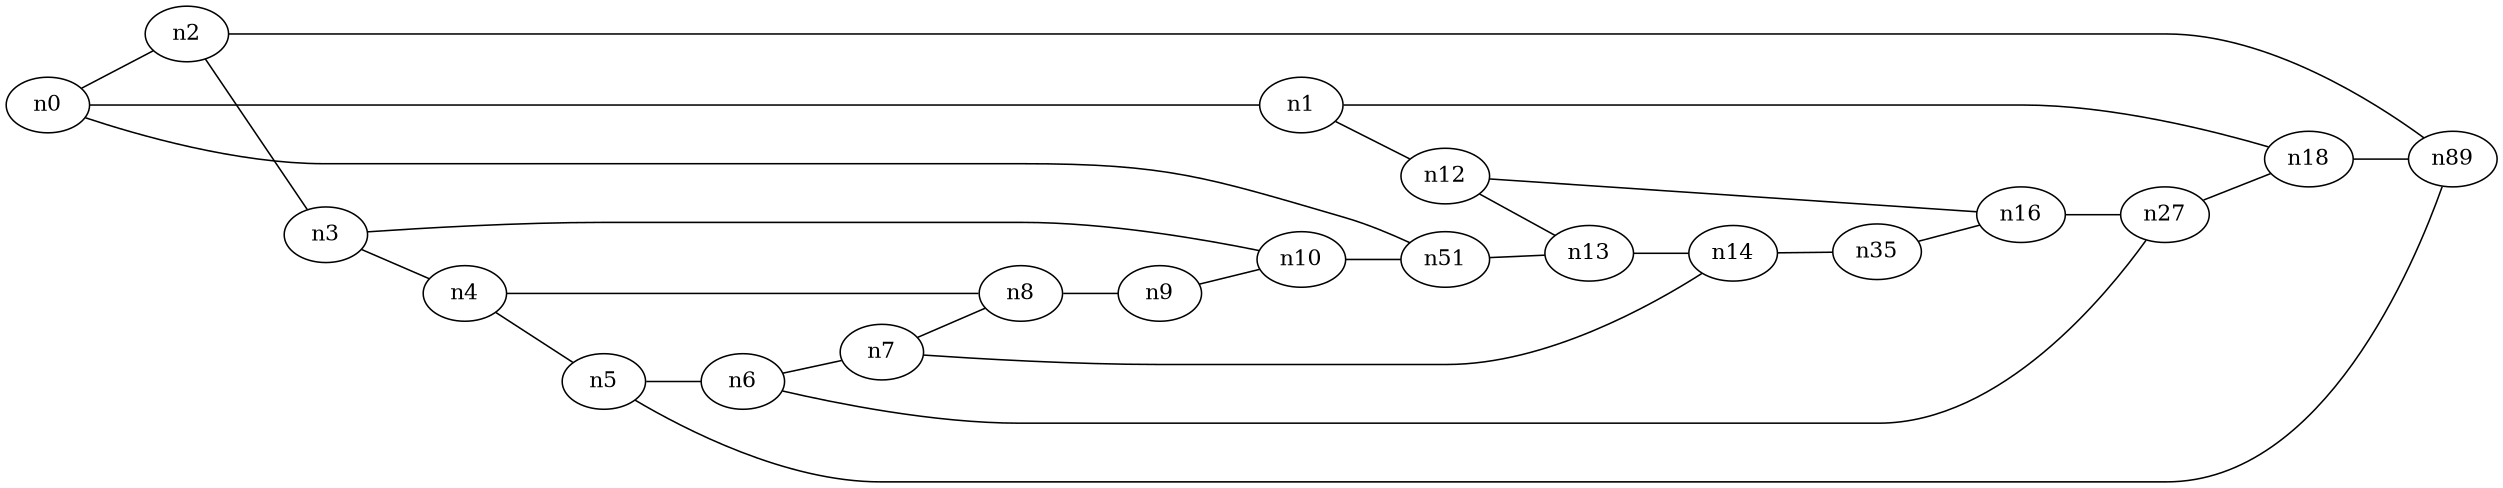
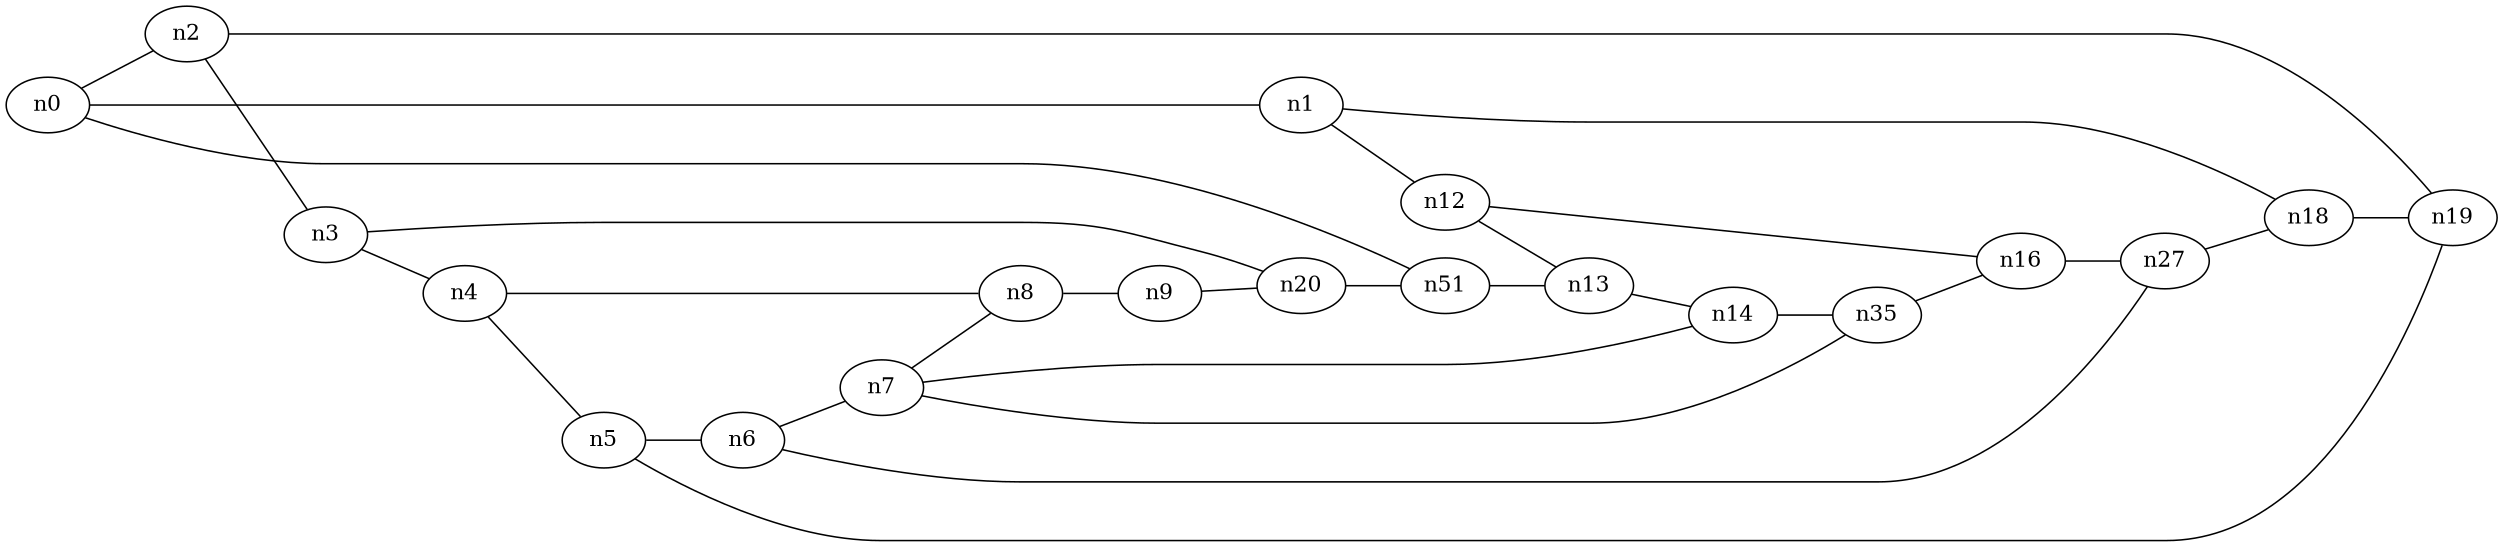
(2453, 159) -> (2453, 218)
(1301, 259) -> (1301, 286)
none -> (1392, 423)
